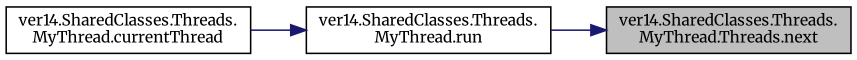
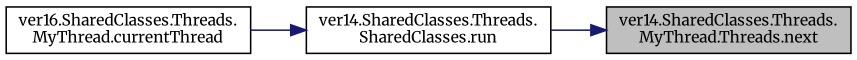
(128, 30) -> (128, 30)
(429, 30) -> (429, 30)
